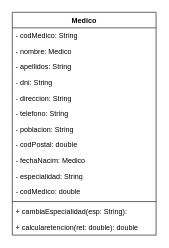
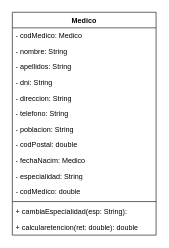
(50, 36) -> (50, 36)
(44, 52) -> (44, 52)
